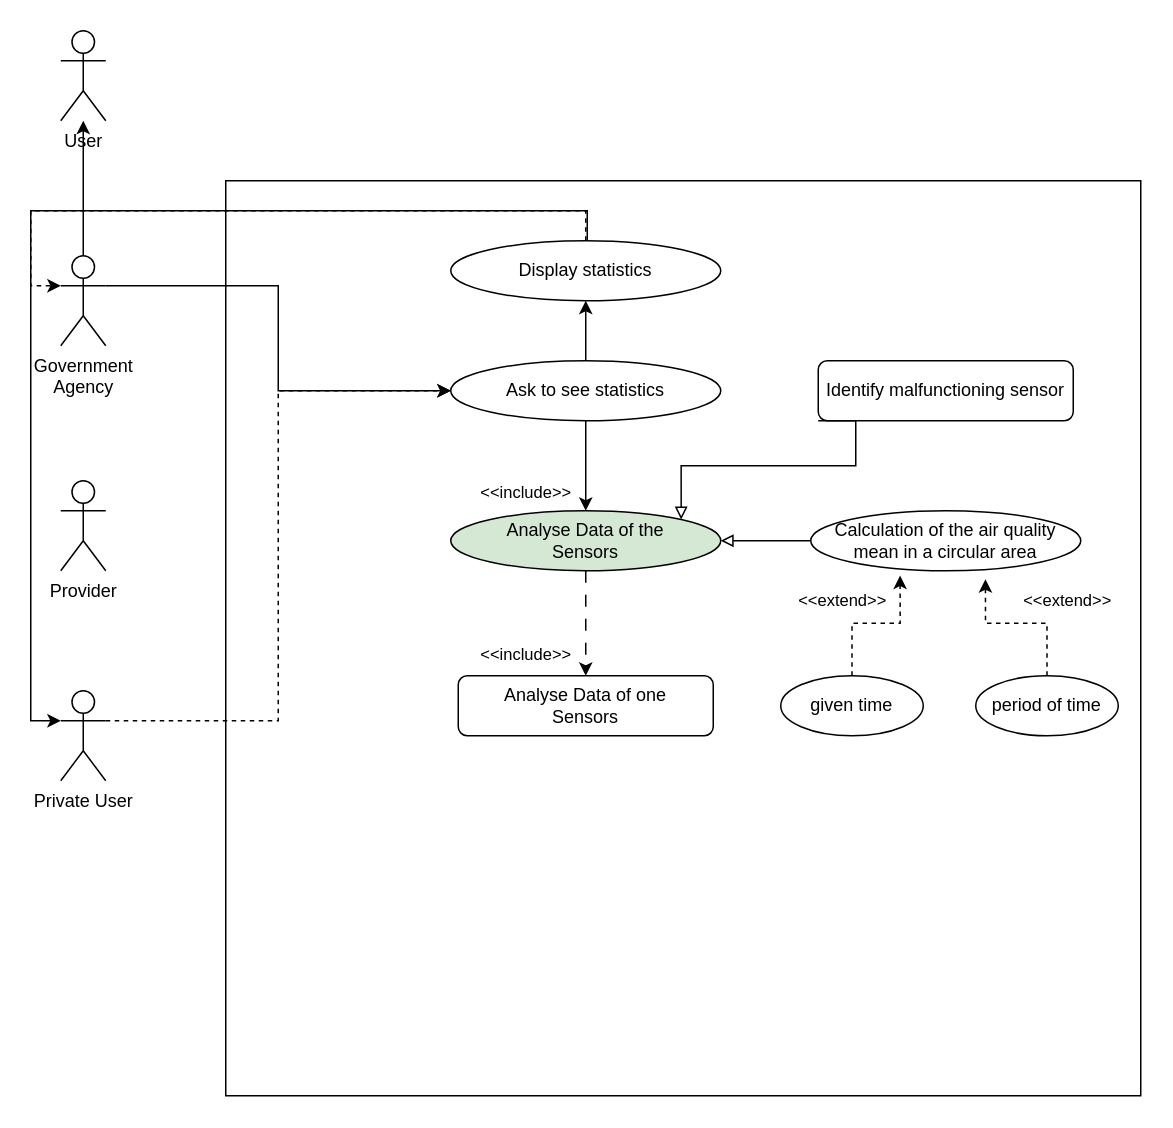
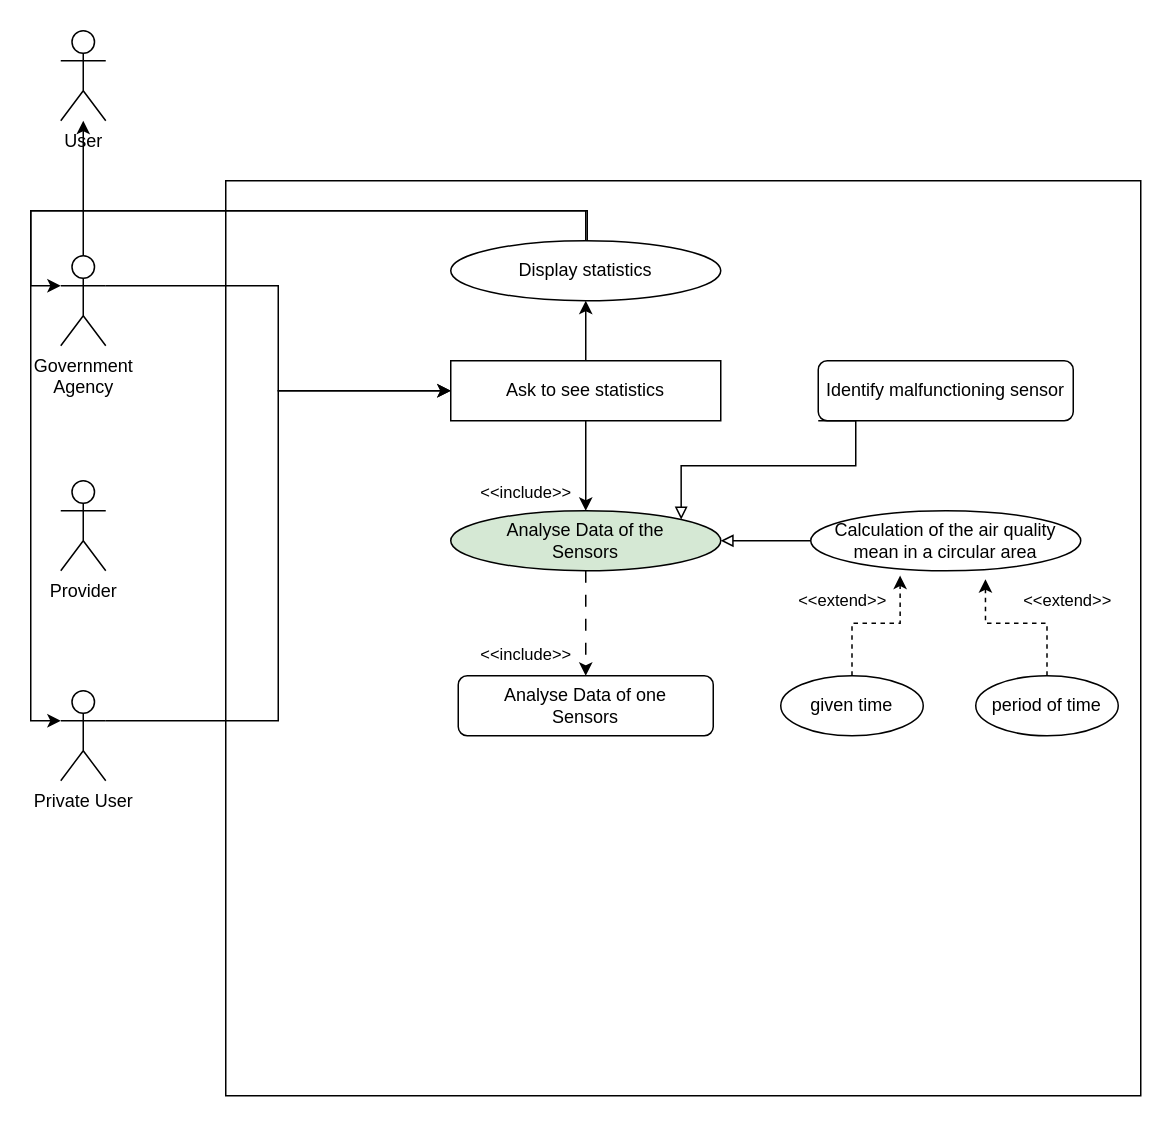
(40, 286) -> (40, 286)
(586, 391) -> (586, 391)
(278, 642) -> (278, 642)
